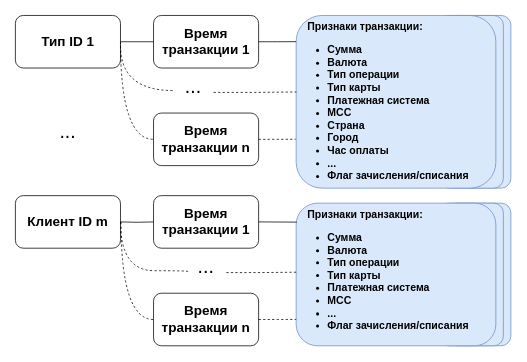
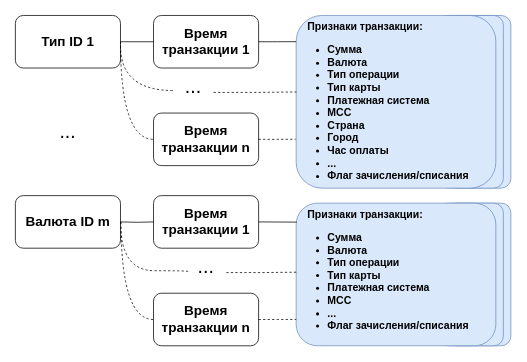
(68, 222) -> (68, 222)
